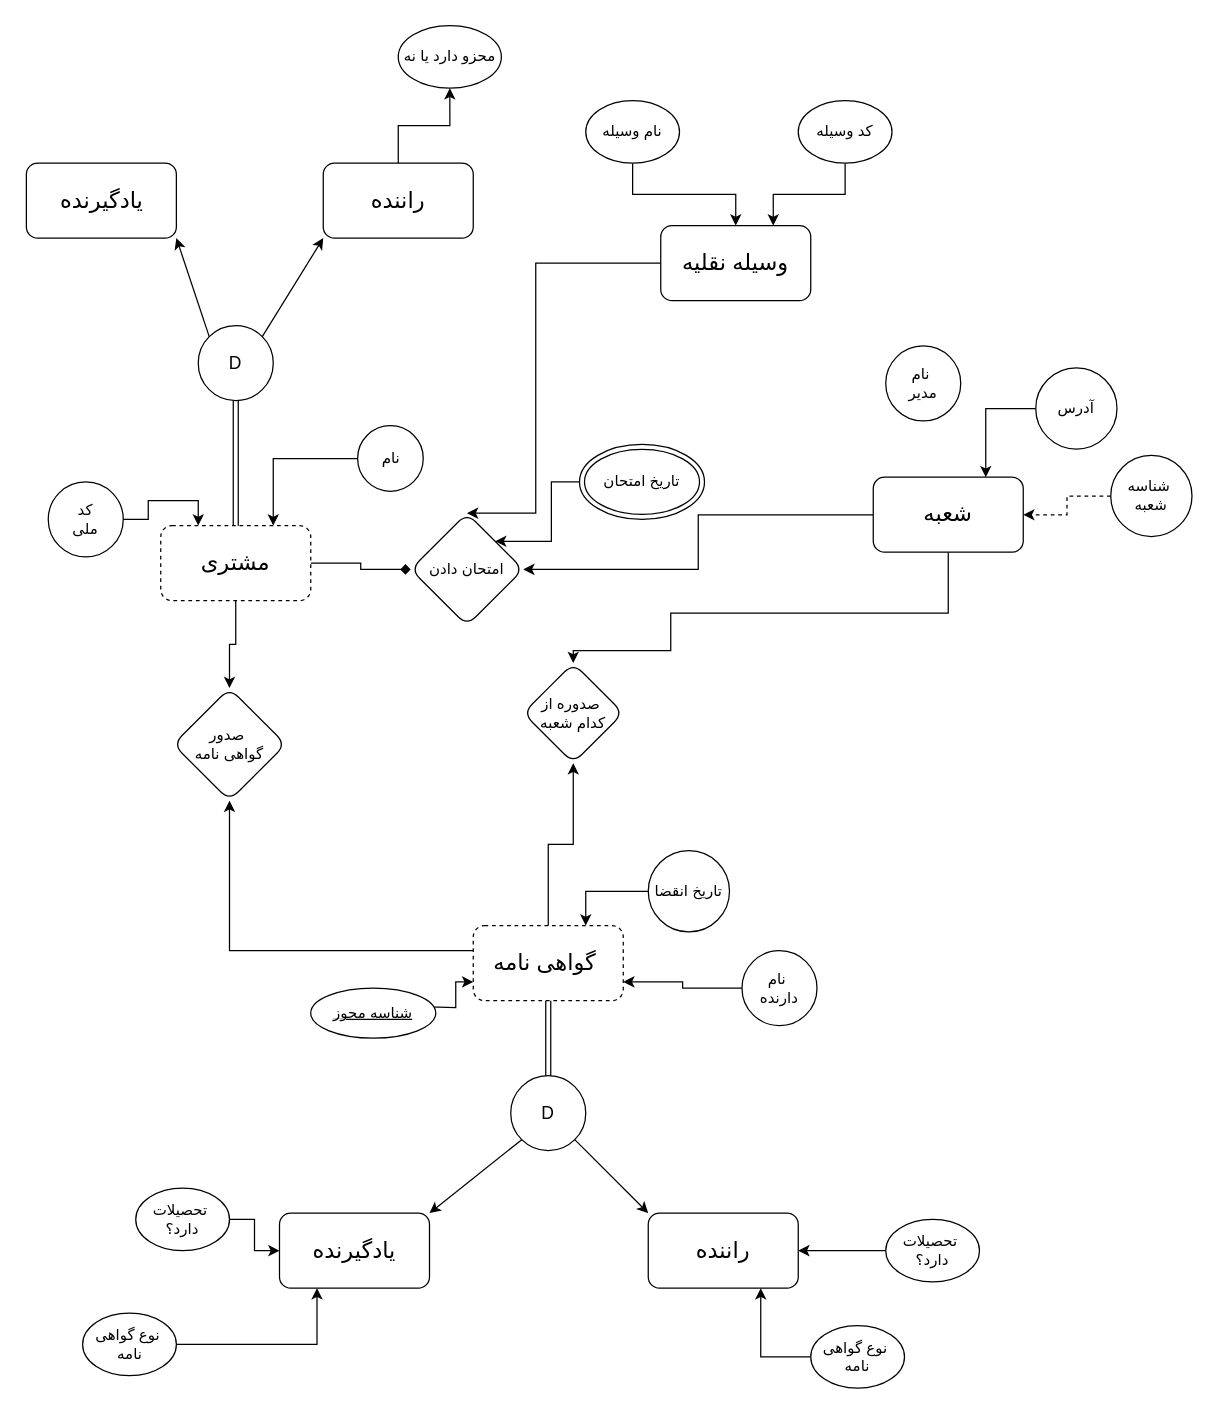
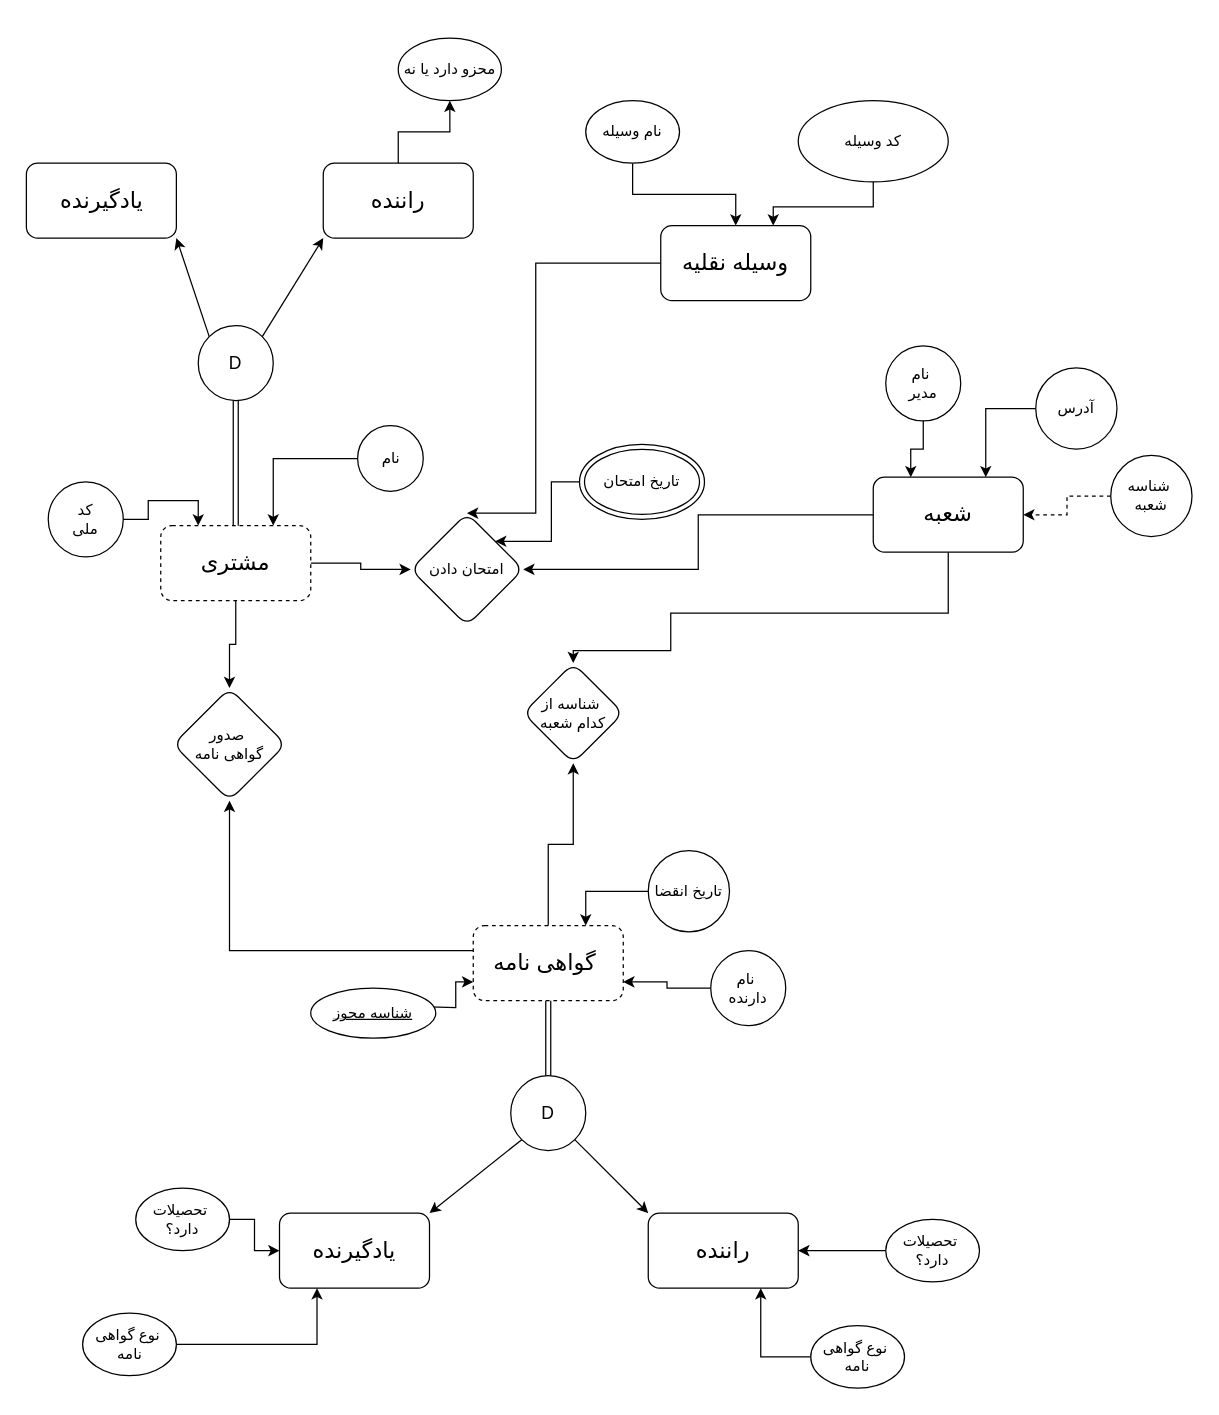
(450, 57) -> (450, 69)
(845, 132) -> (873, 141)
none -> (921, 449)
(400, 569) -> (401, 569)
(573, 713) -> (573, 713)
(779, 988) -> (748, 988)
